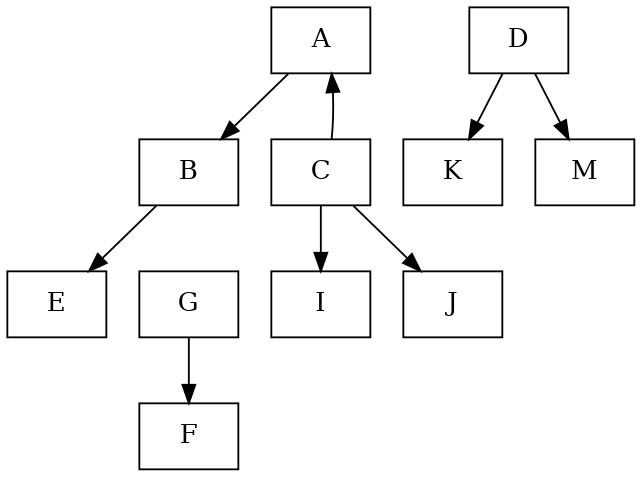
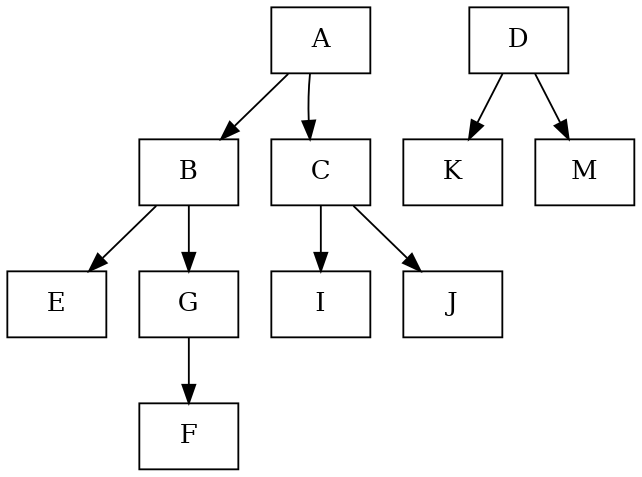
(333, 116) -> (309, 97)
none -> (189, 229)
